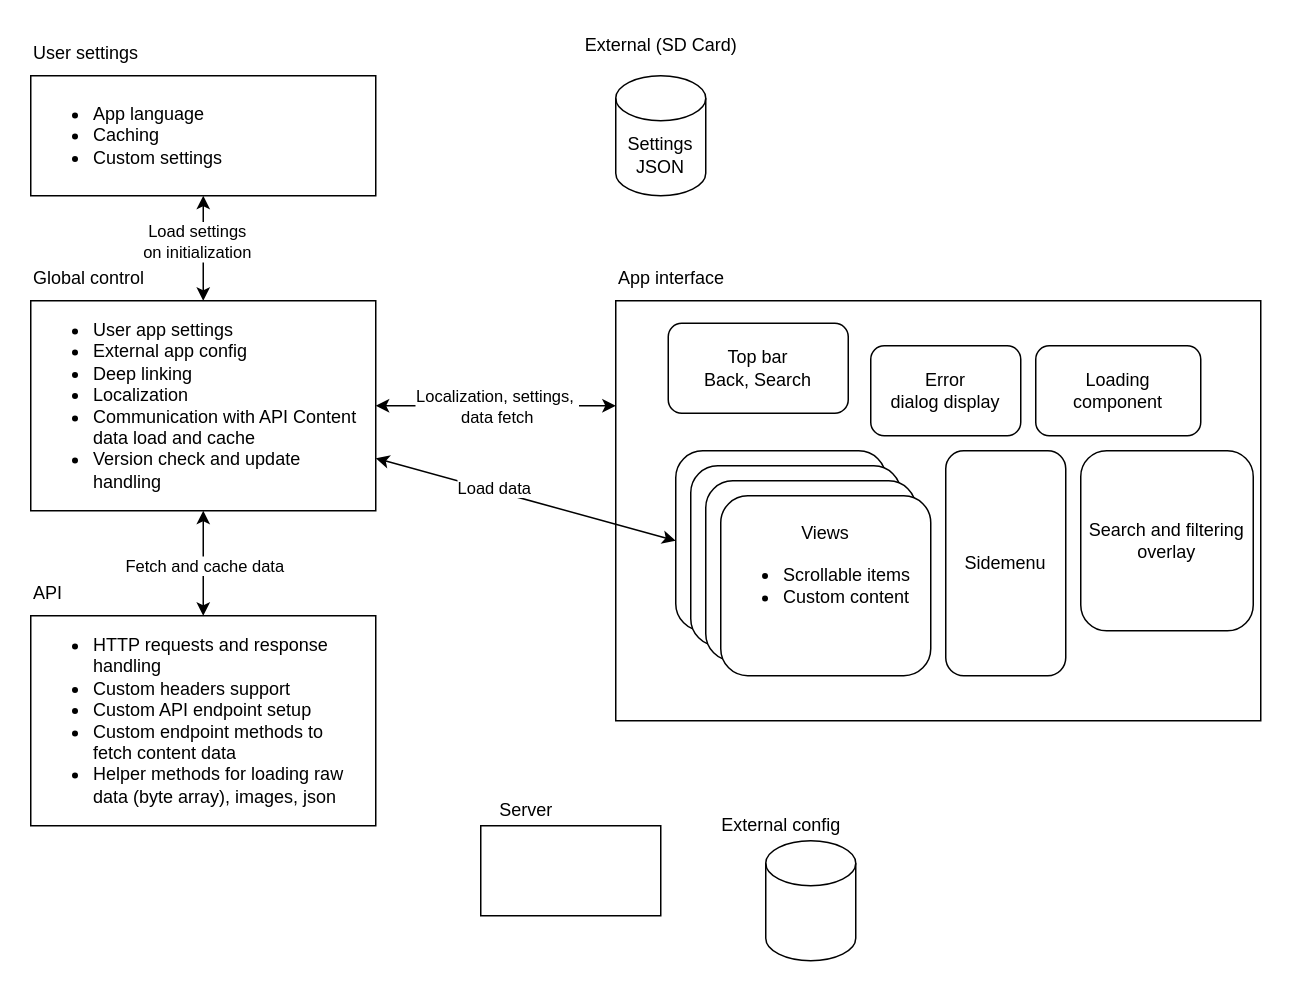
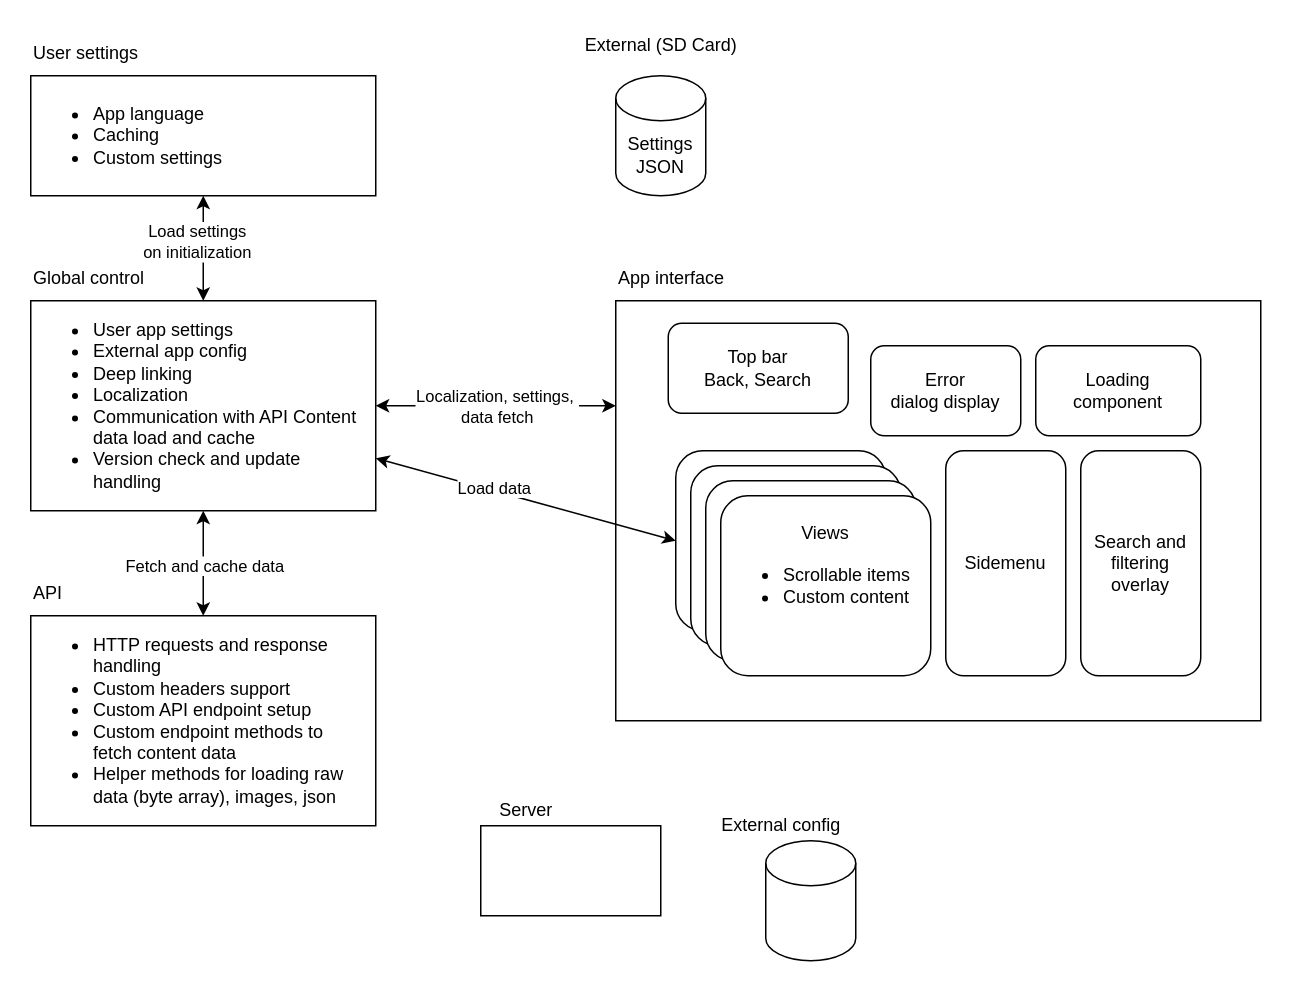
(1167, 541) -> (1141, 563)
